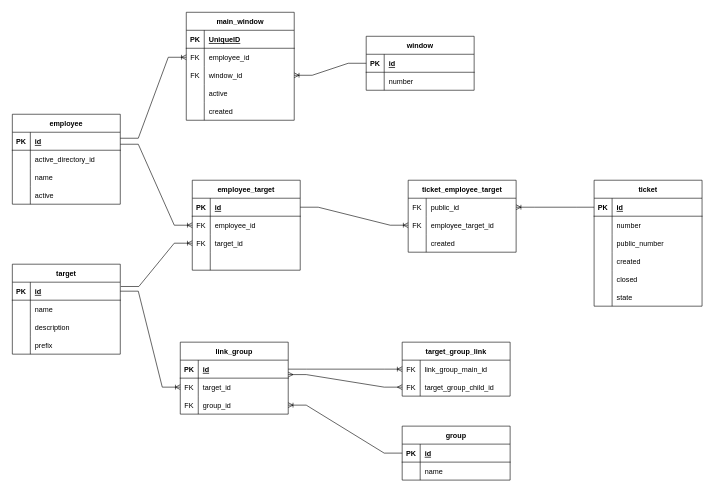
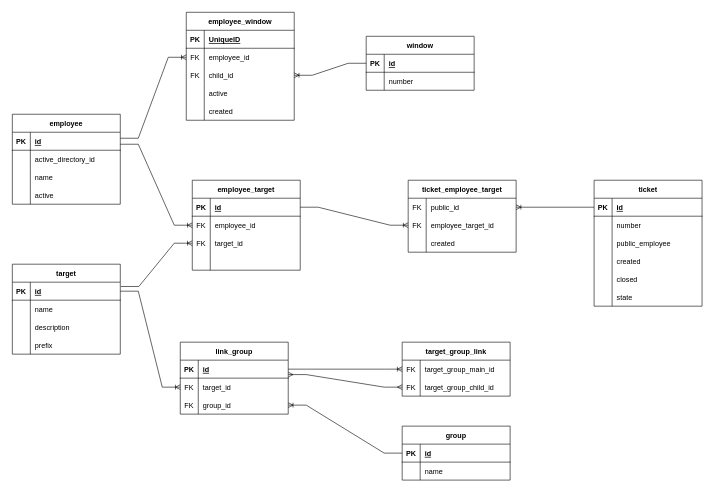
(240, 22) -> (240, 22)
(225, 76) -> (222, 76)
(641, 244) -> (644, 244)
(457, 370) -> (463, 370)
